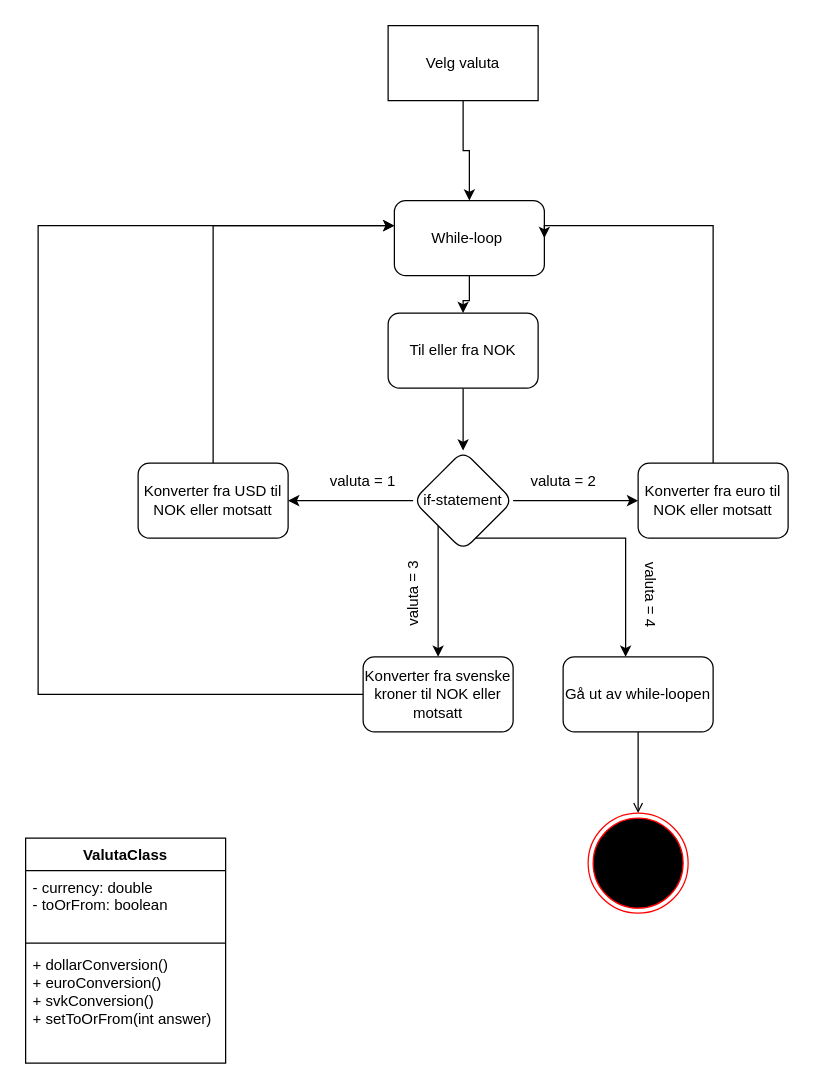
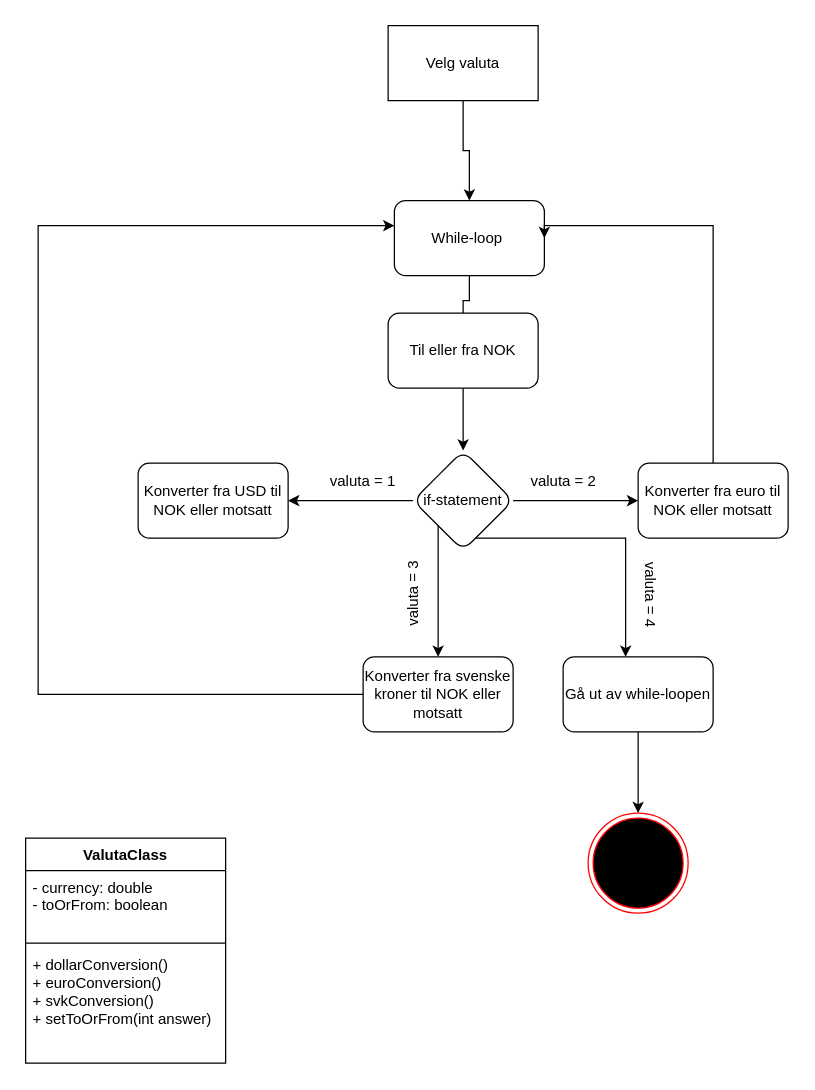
(465, 301) -> (463, 302)
(213, 346) -> none
(638, 805) -> (638, 803)
